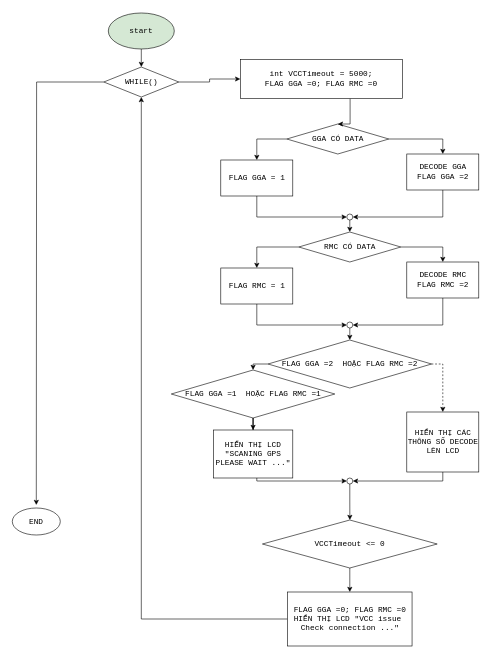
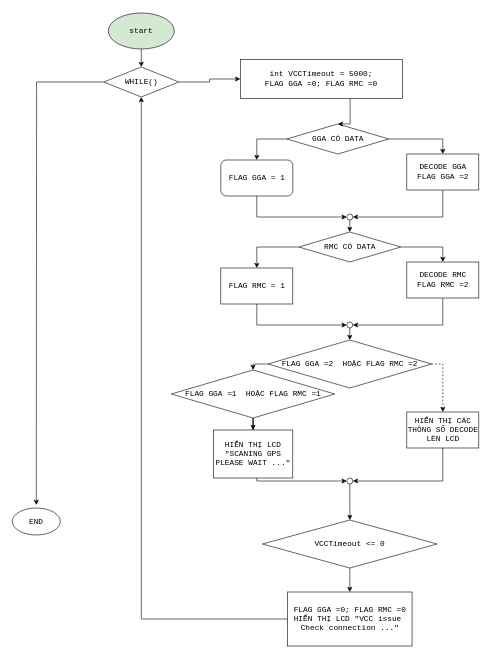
(257, 178) -> (257, 178)
(443, 442) -> (443, 430)
